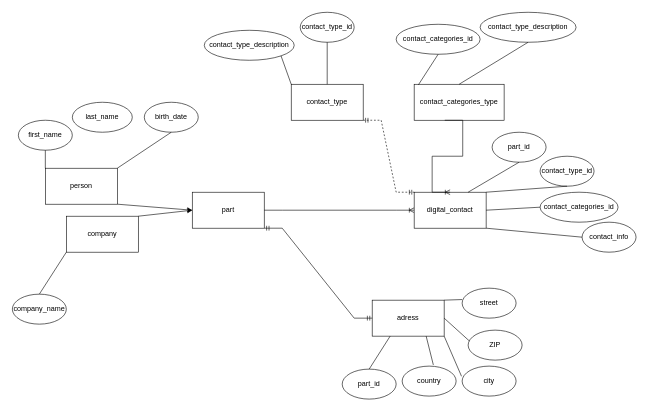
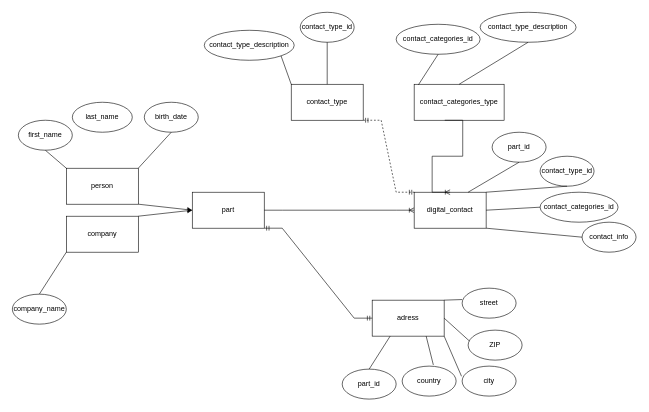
(81, 186) -> (102, 186)
